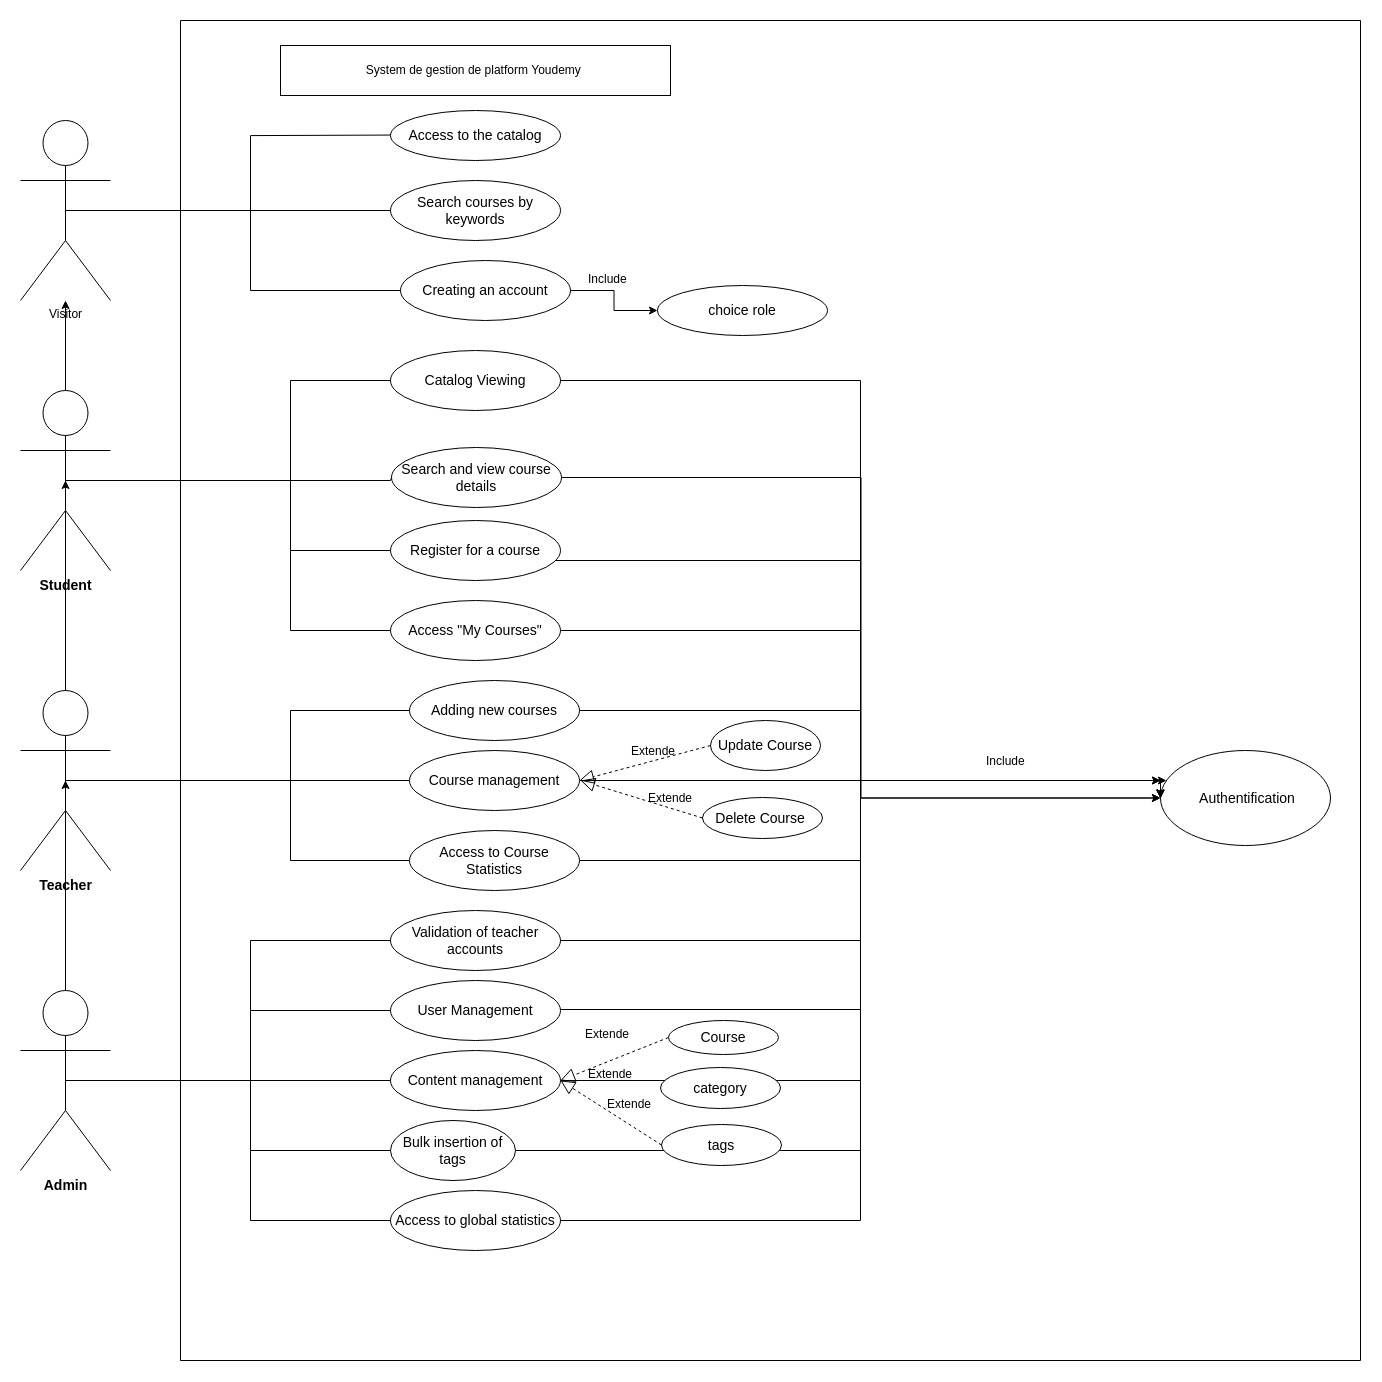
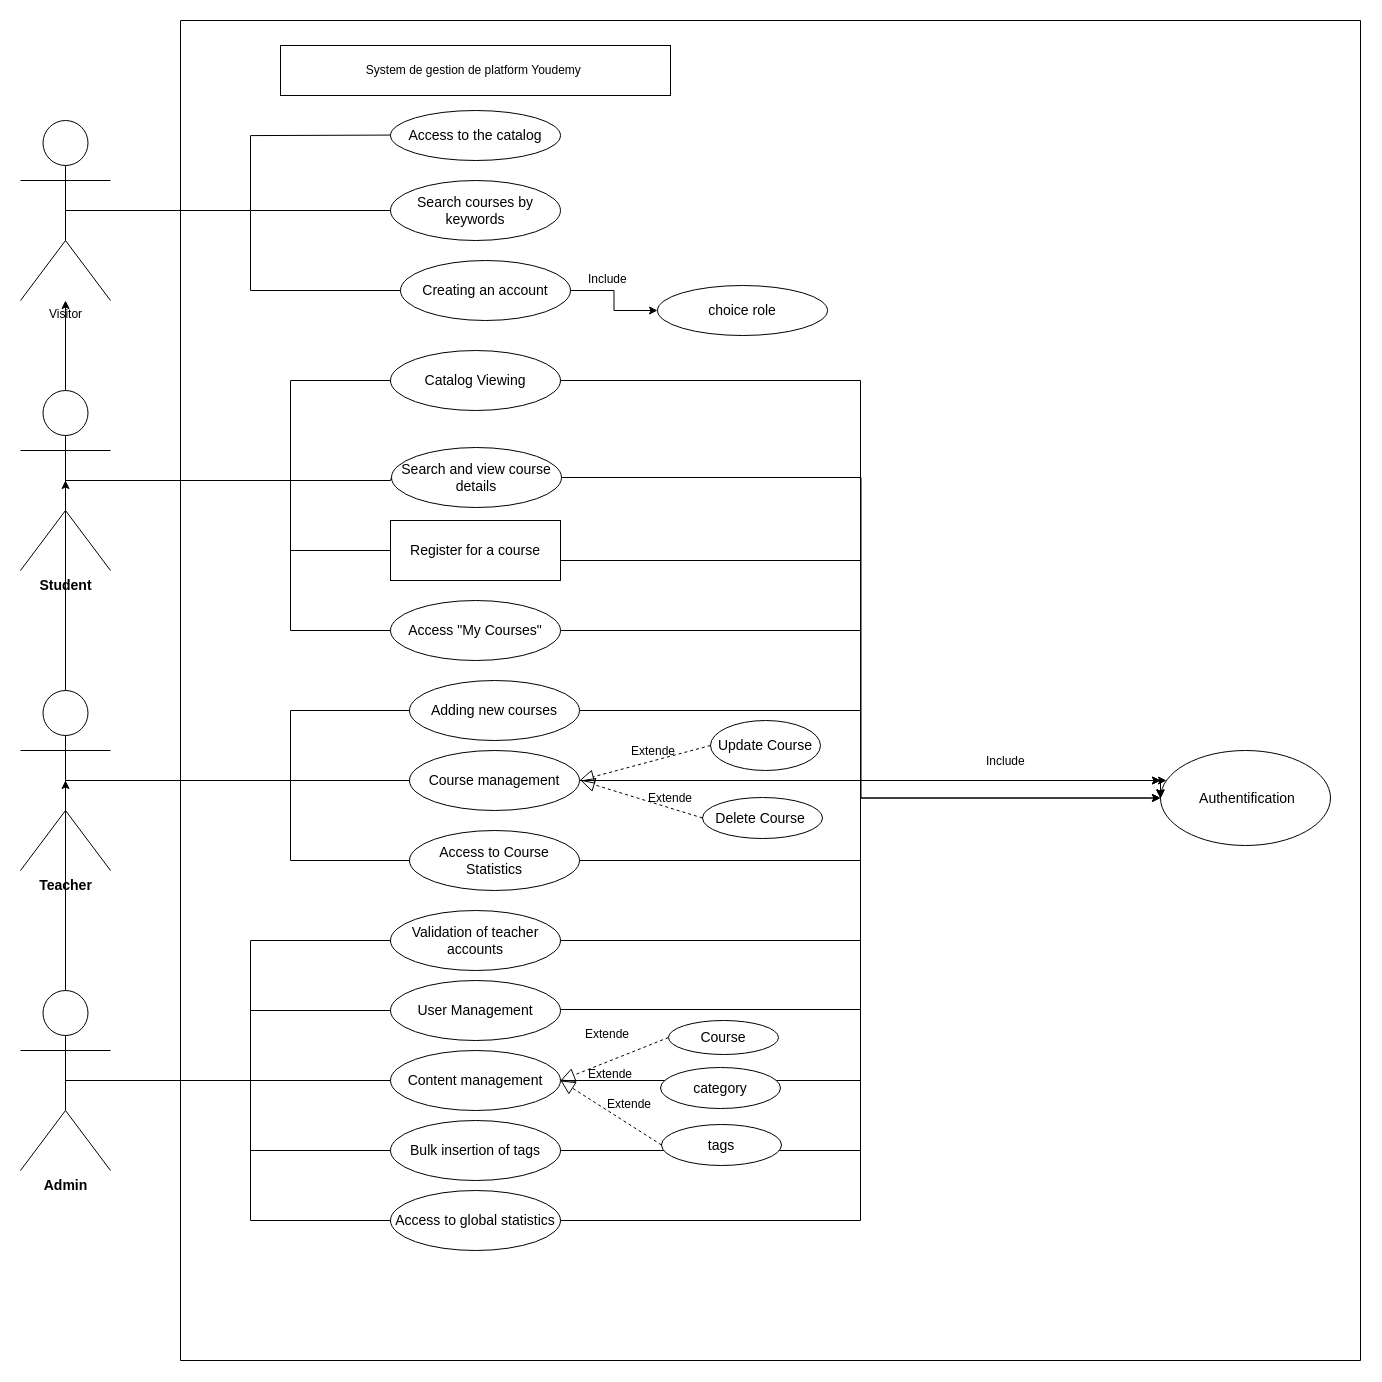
(476, 551) -> (476, 551)
(453, 1151) -> (476, 1151)
